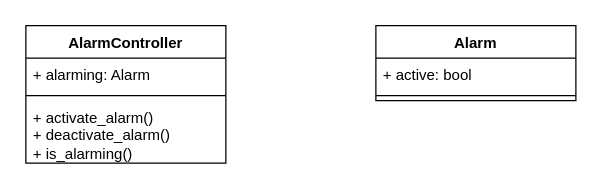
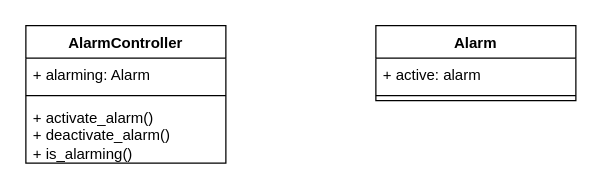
(432, 76) -> (436, 76)
